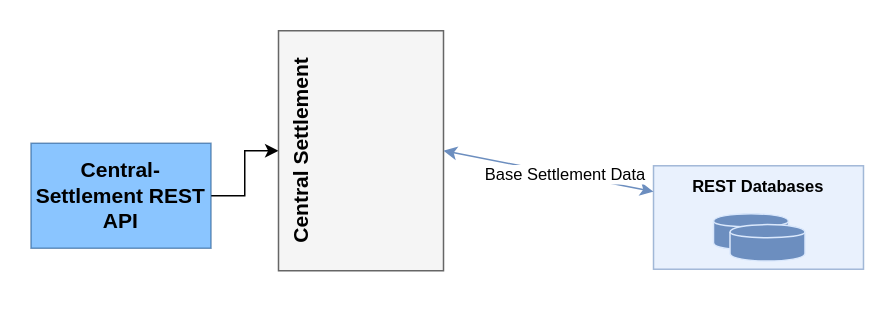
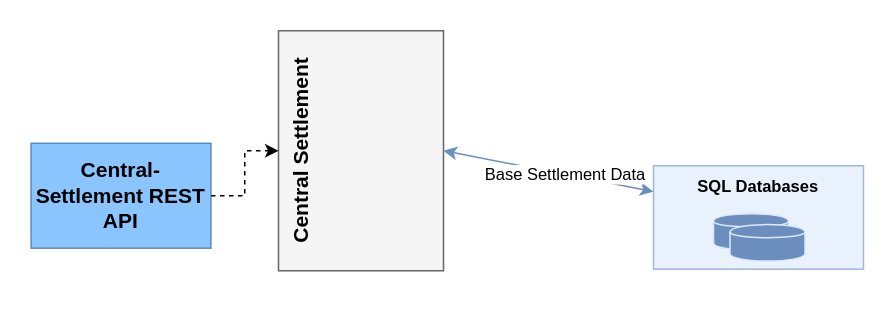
(245, 178) -> (245, 178)
(758, 187) -> (758, 187)
